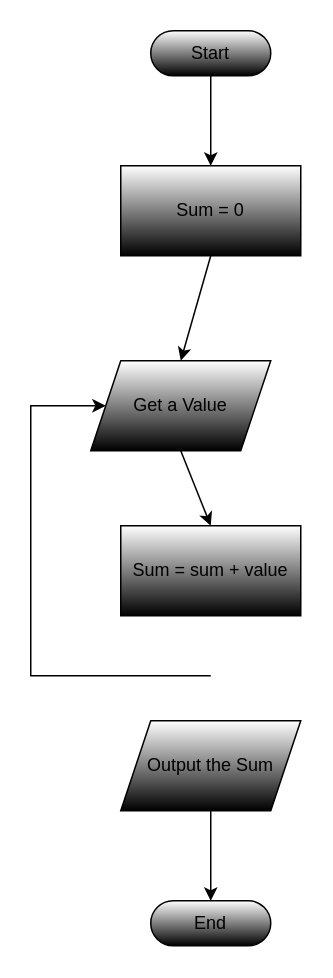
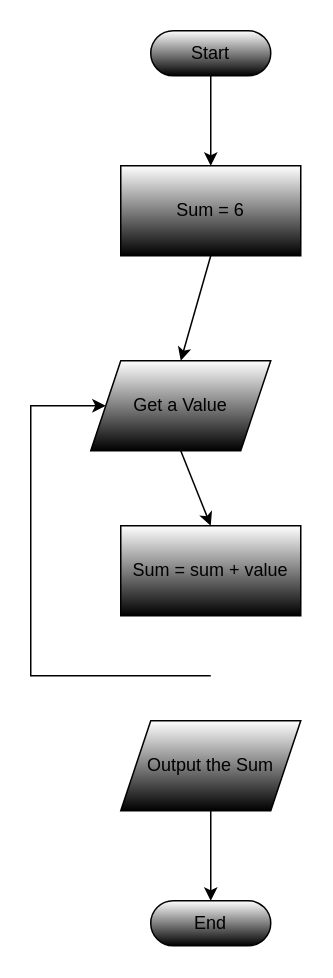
(211, 211) -> (211, 211)
